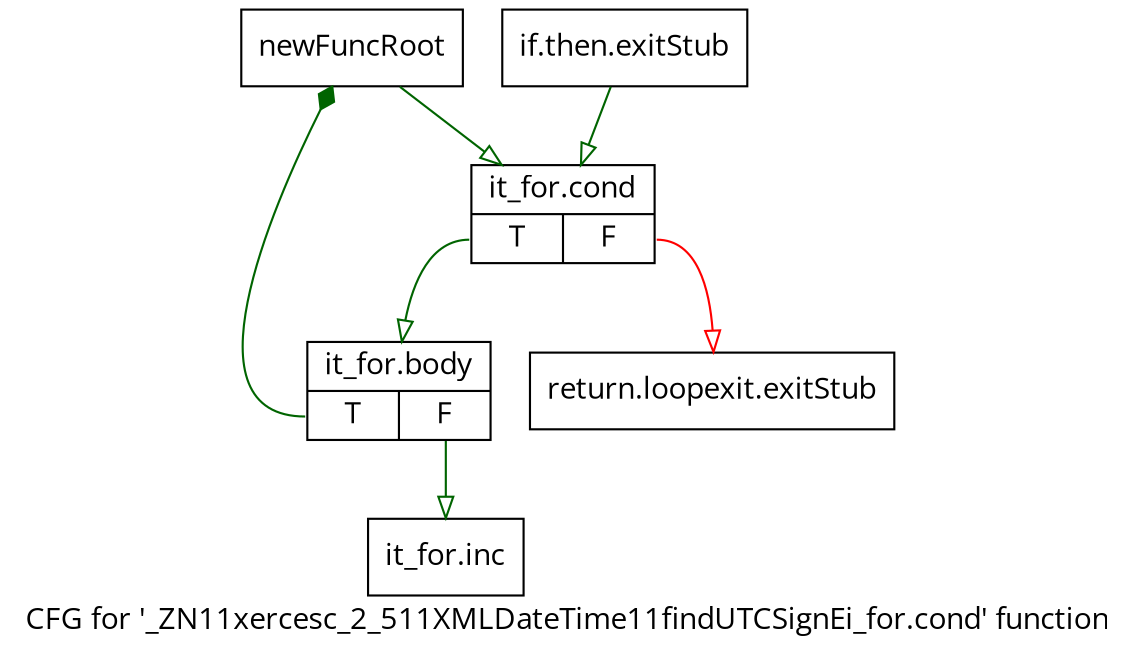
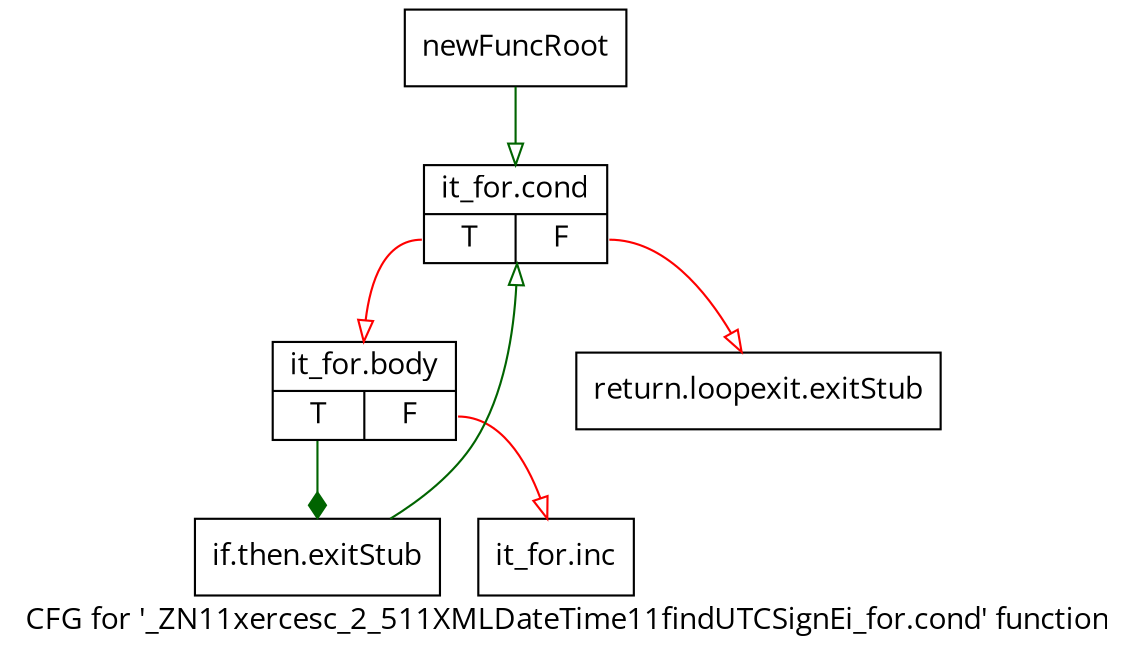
(424, 268) -> (380, 269)
(255, 275) -> (317, 467)
(446, 469) -> (511, 444)
